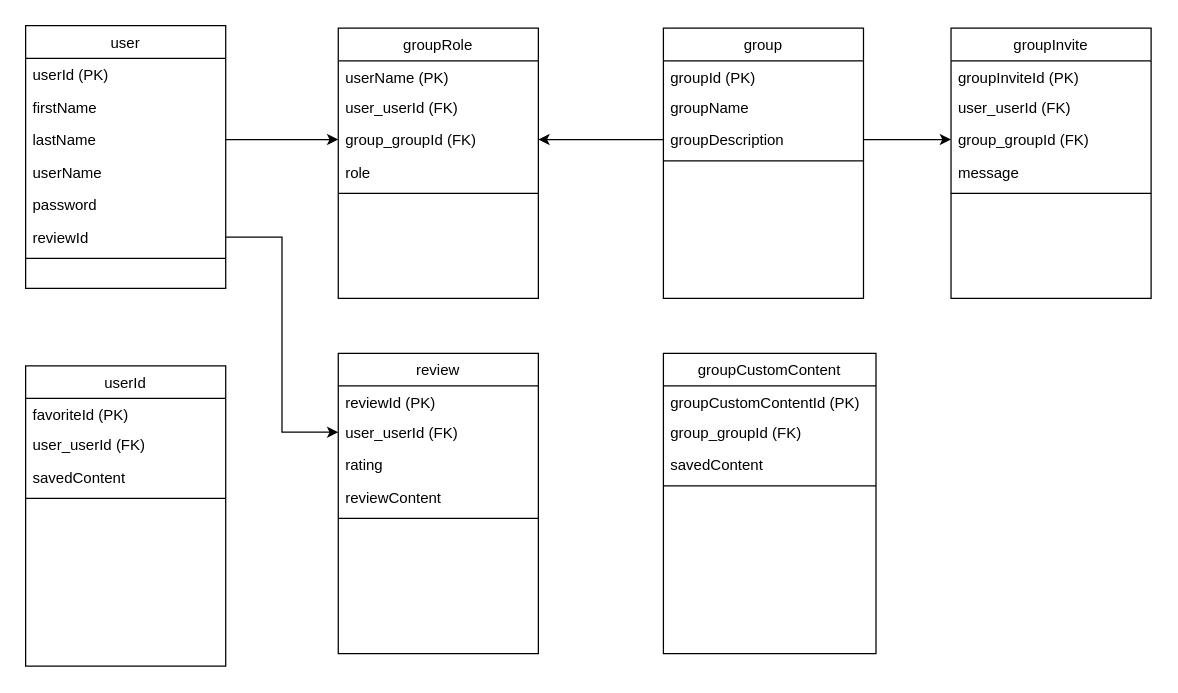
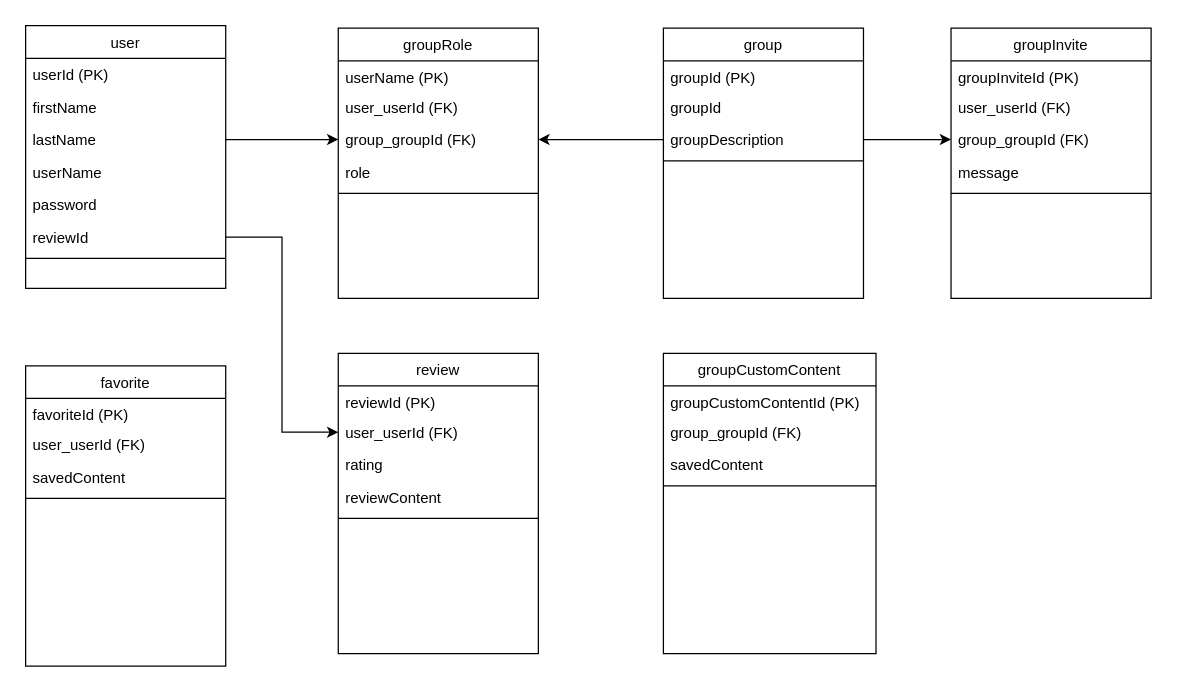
(708, 108) -> (699, 108)
(125, 383) -> (125, 383)
